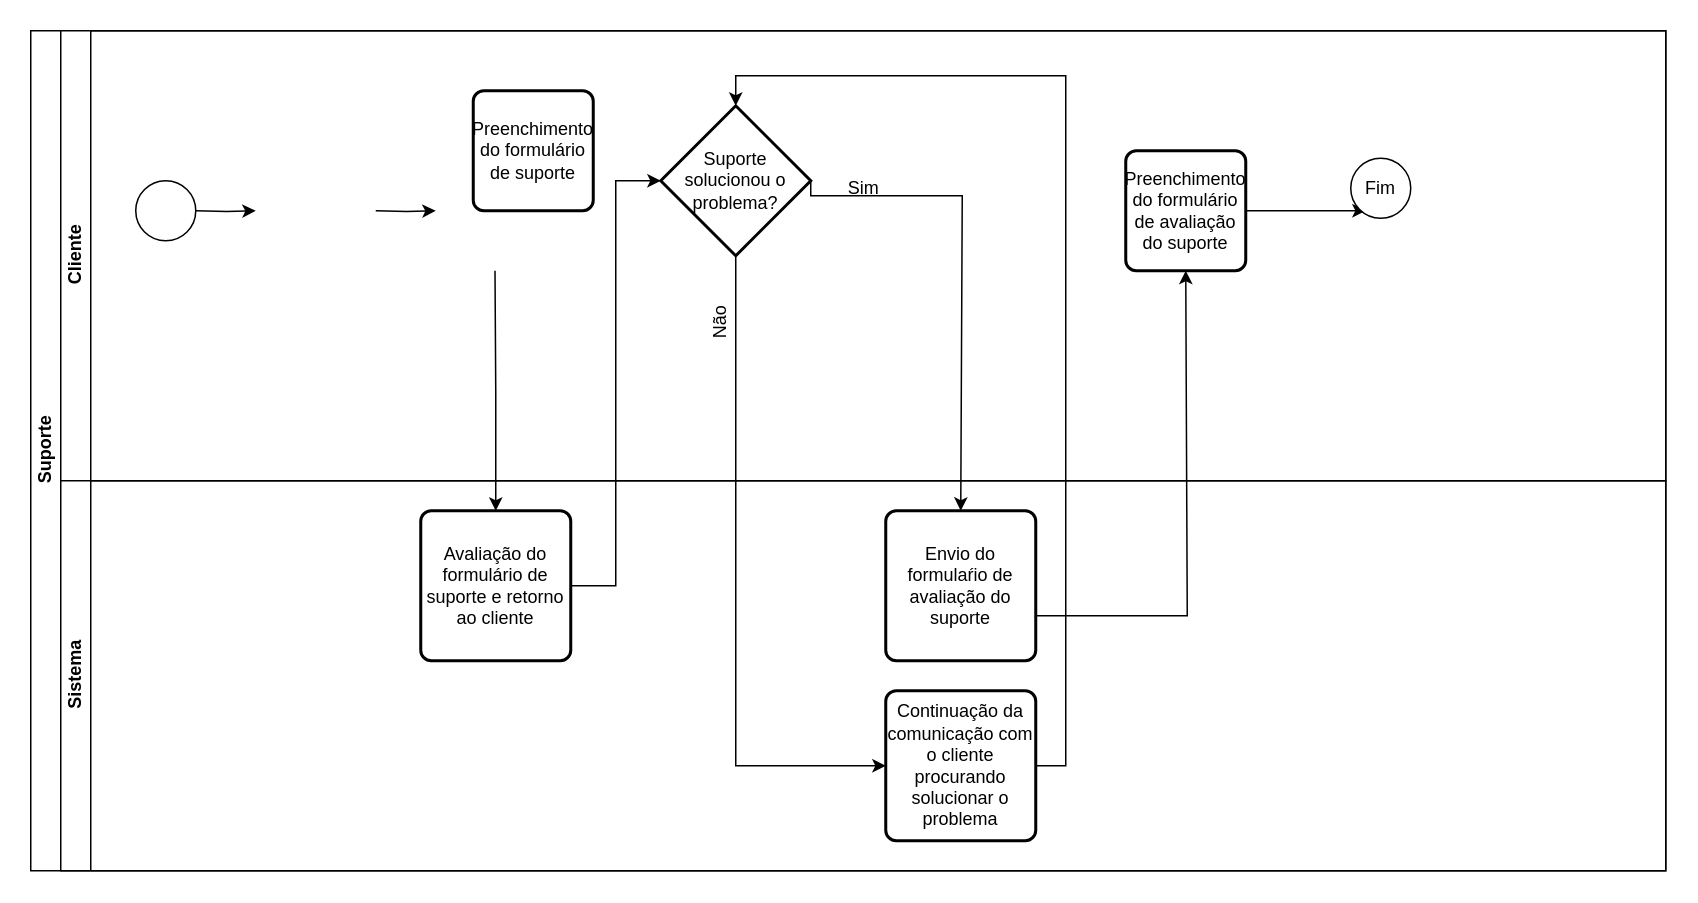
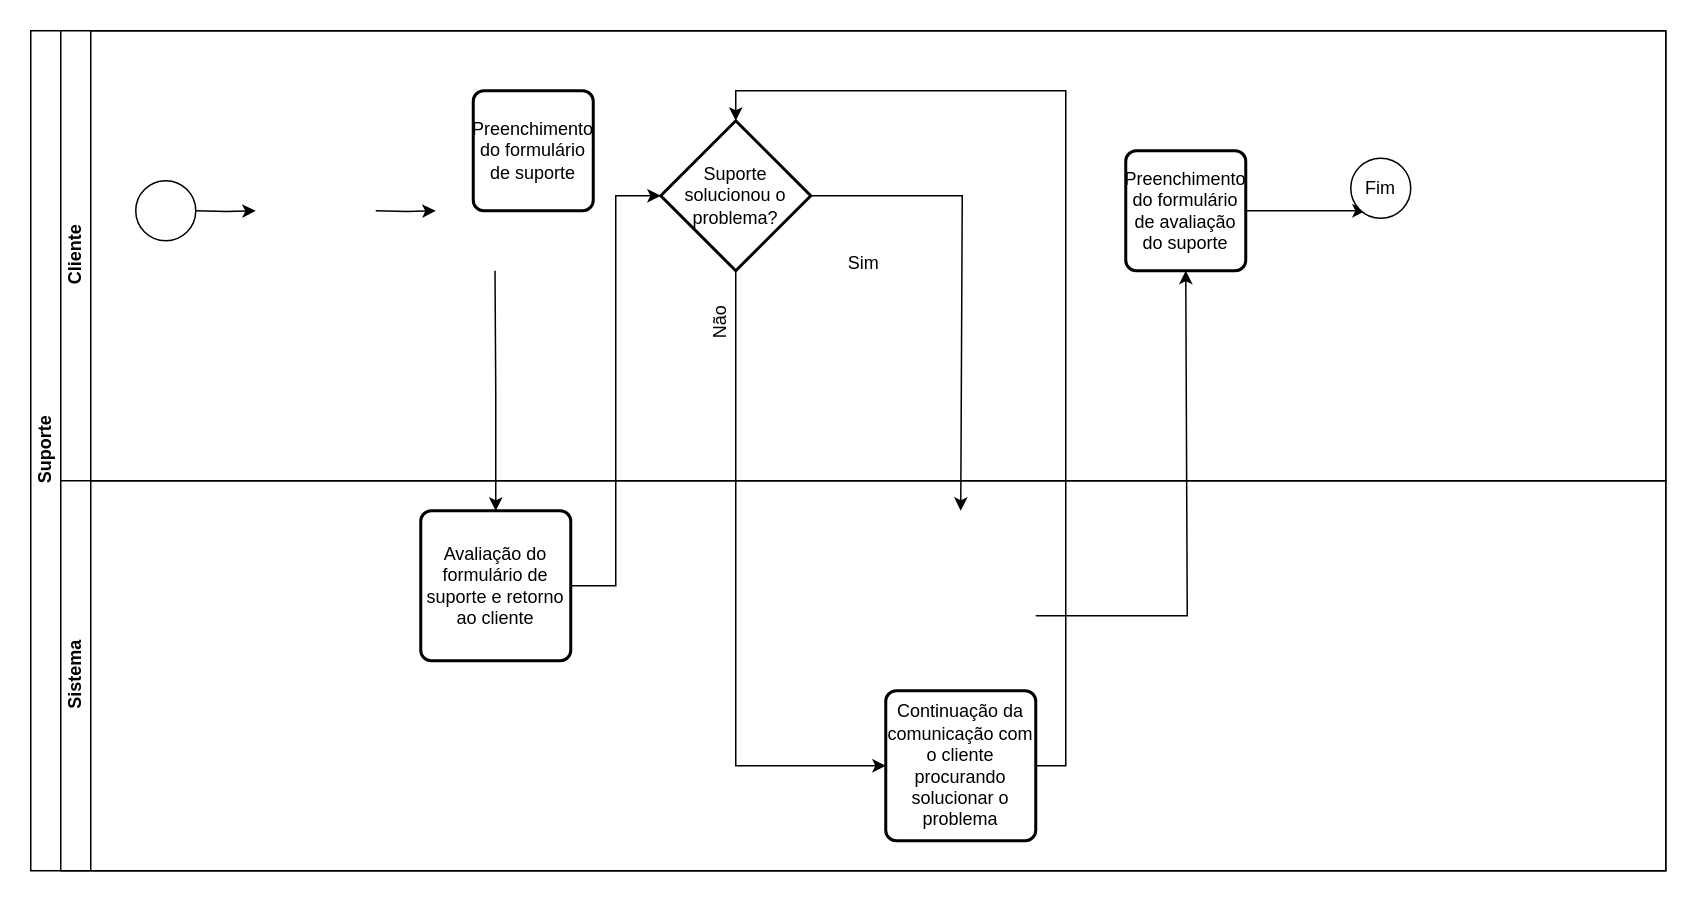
(736, 181) -> (736, 196)
(863, 188) -> (863, 263)
(961, 586) -> none
